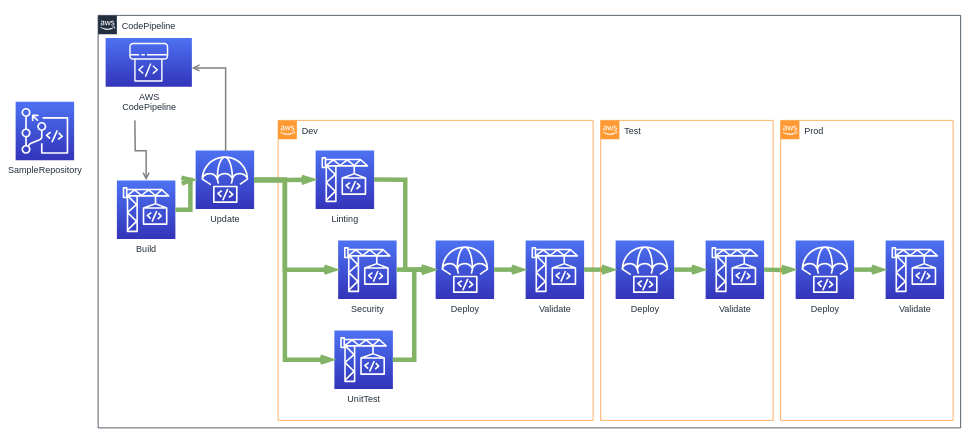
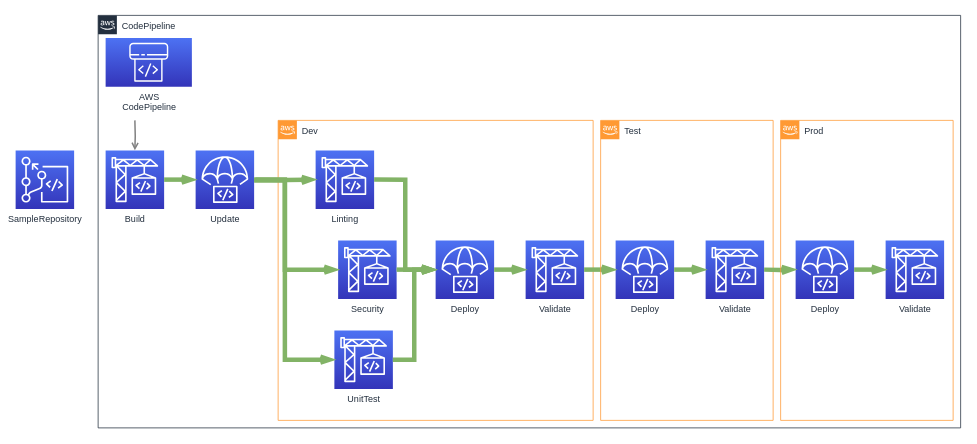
(225, 95) -> none
(45, 131) -> (45, 180)
(146, 210) -> (135, 180)
